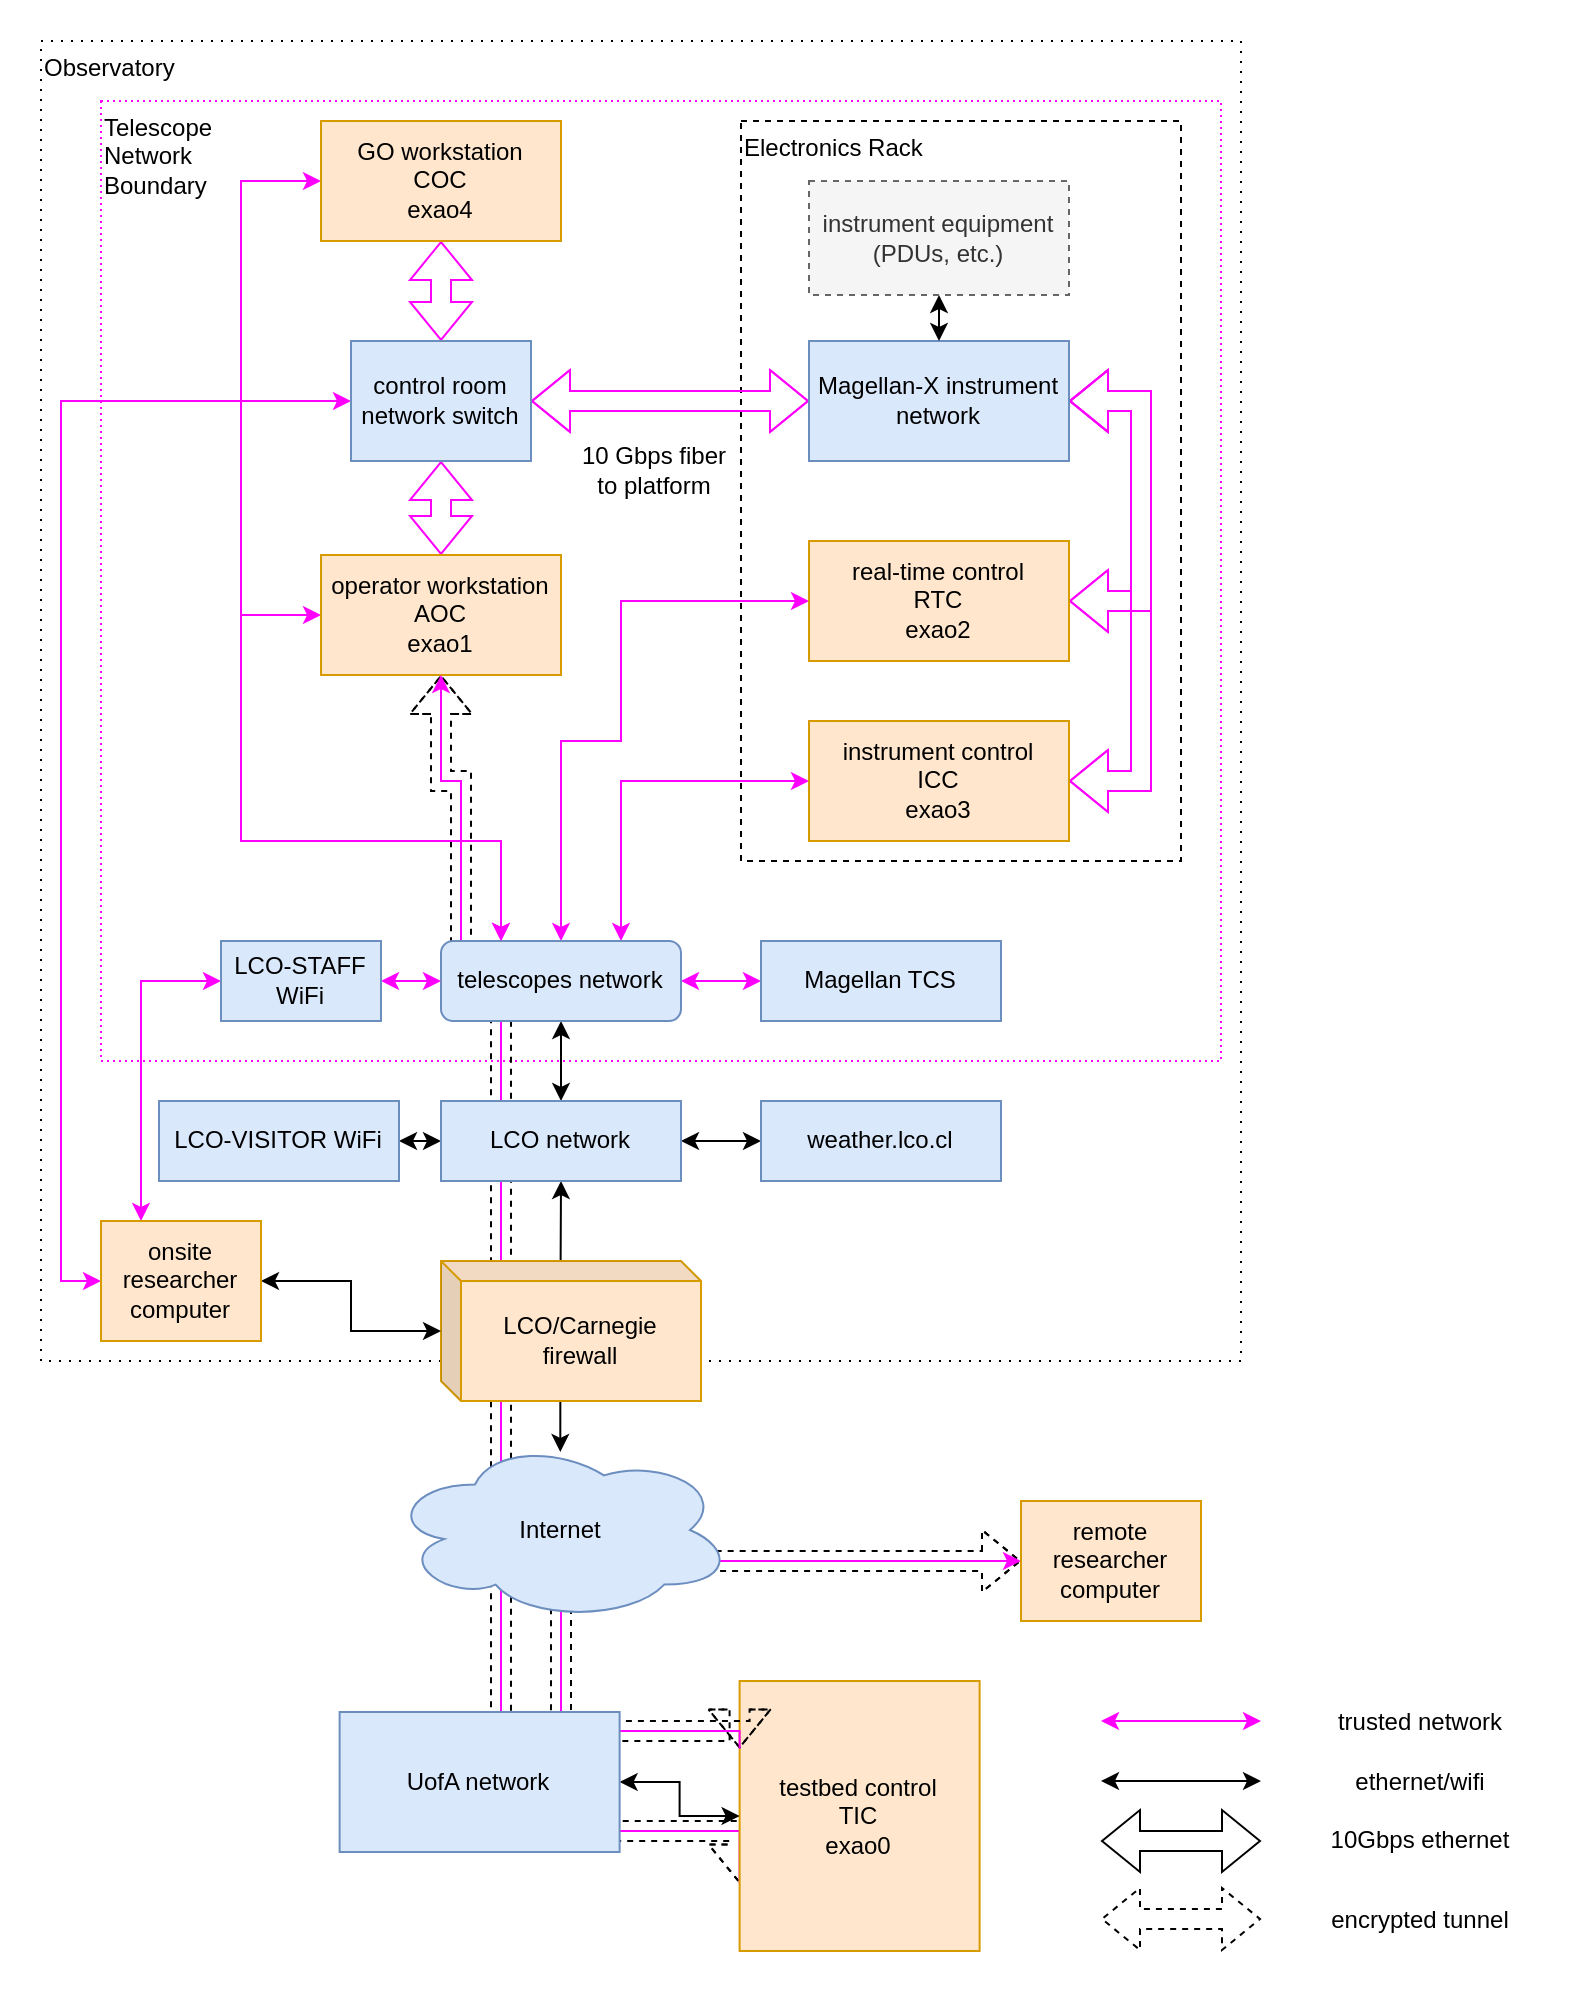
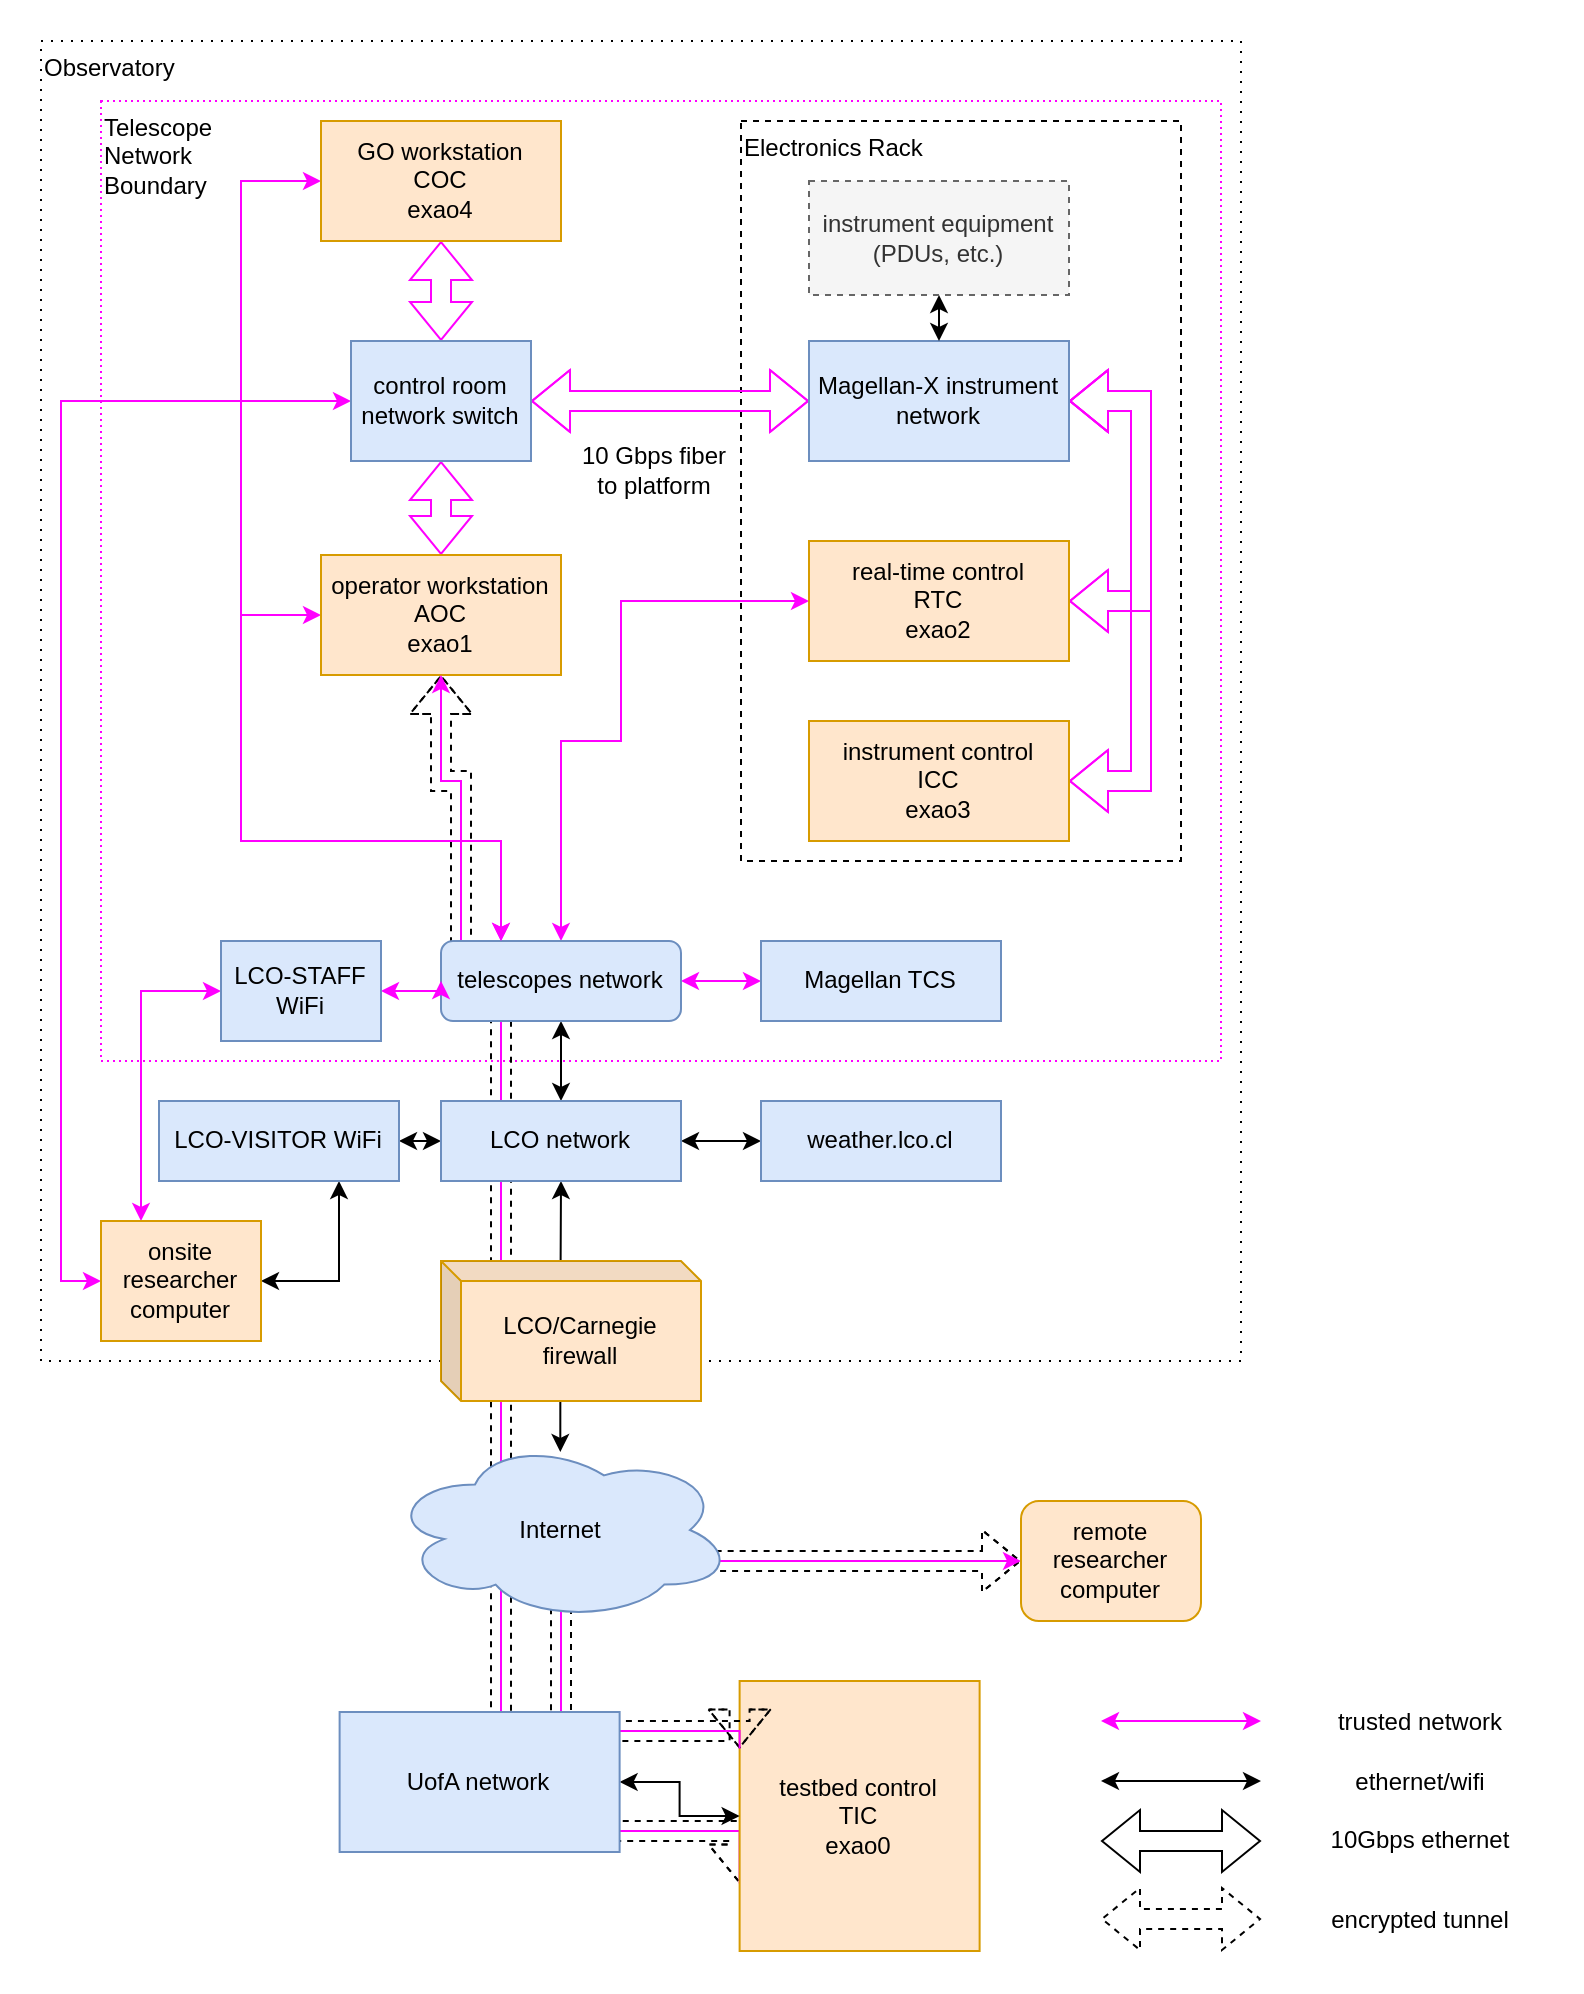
(635, 781) -> none
(301, 981) -> (301, 991)
(357, 1331) -> (339, 1239)
(1111, 1561) -> (1111, 1561)
